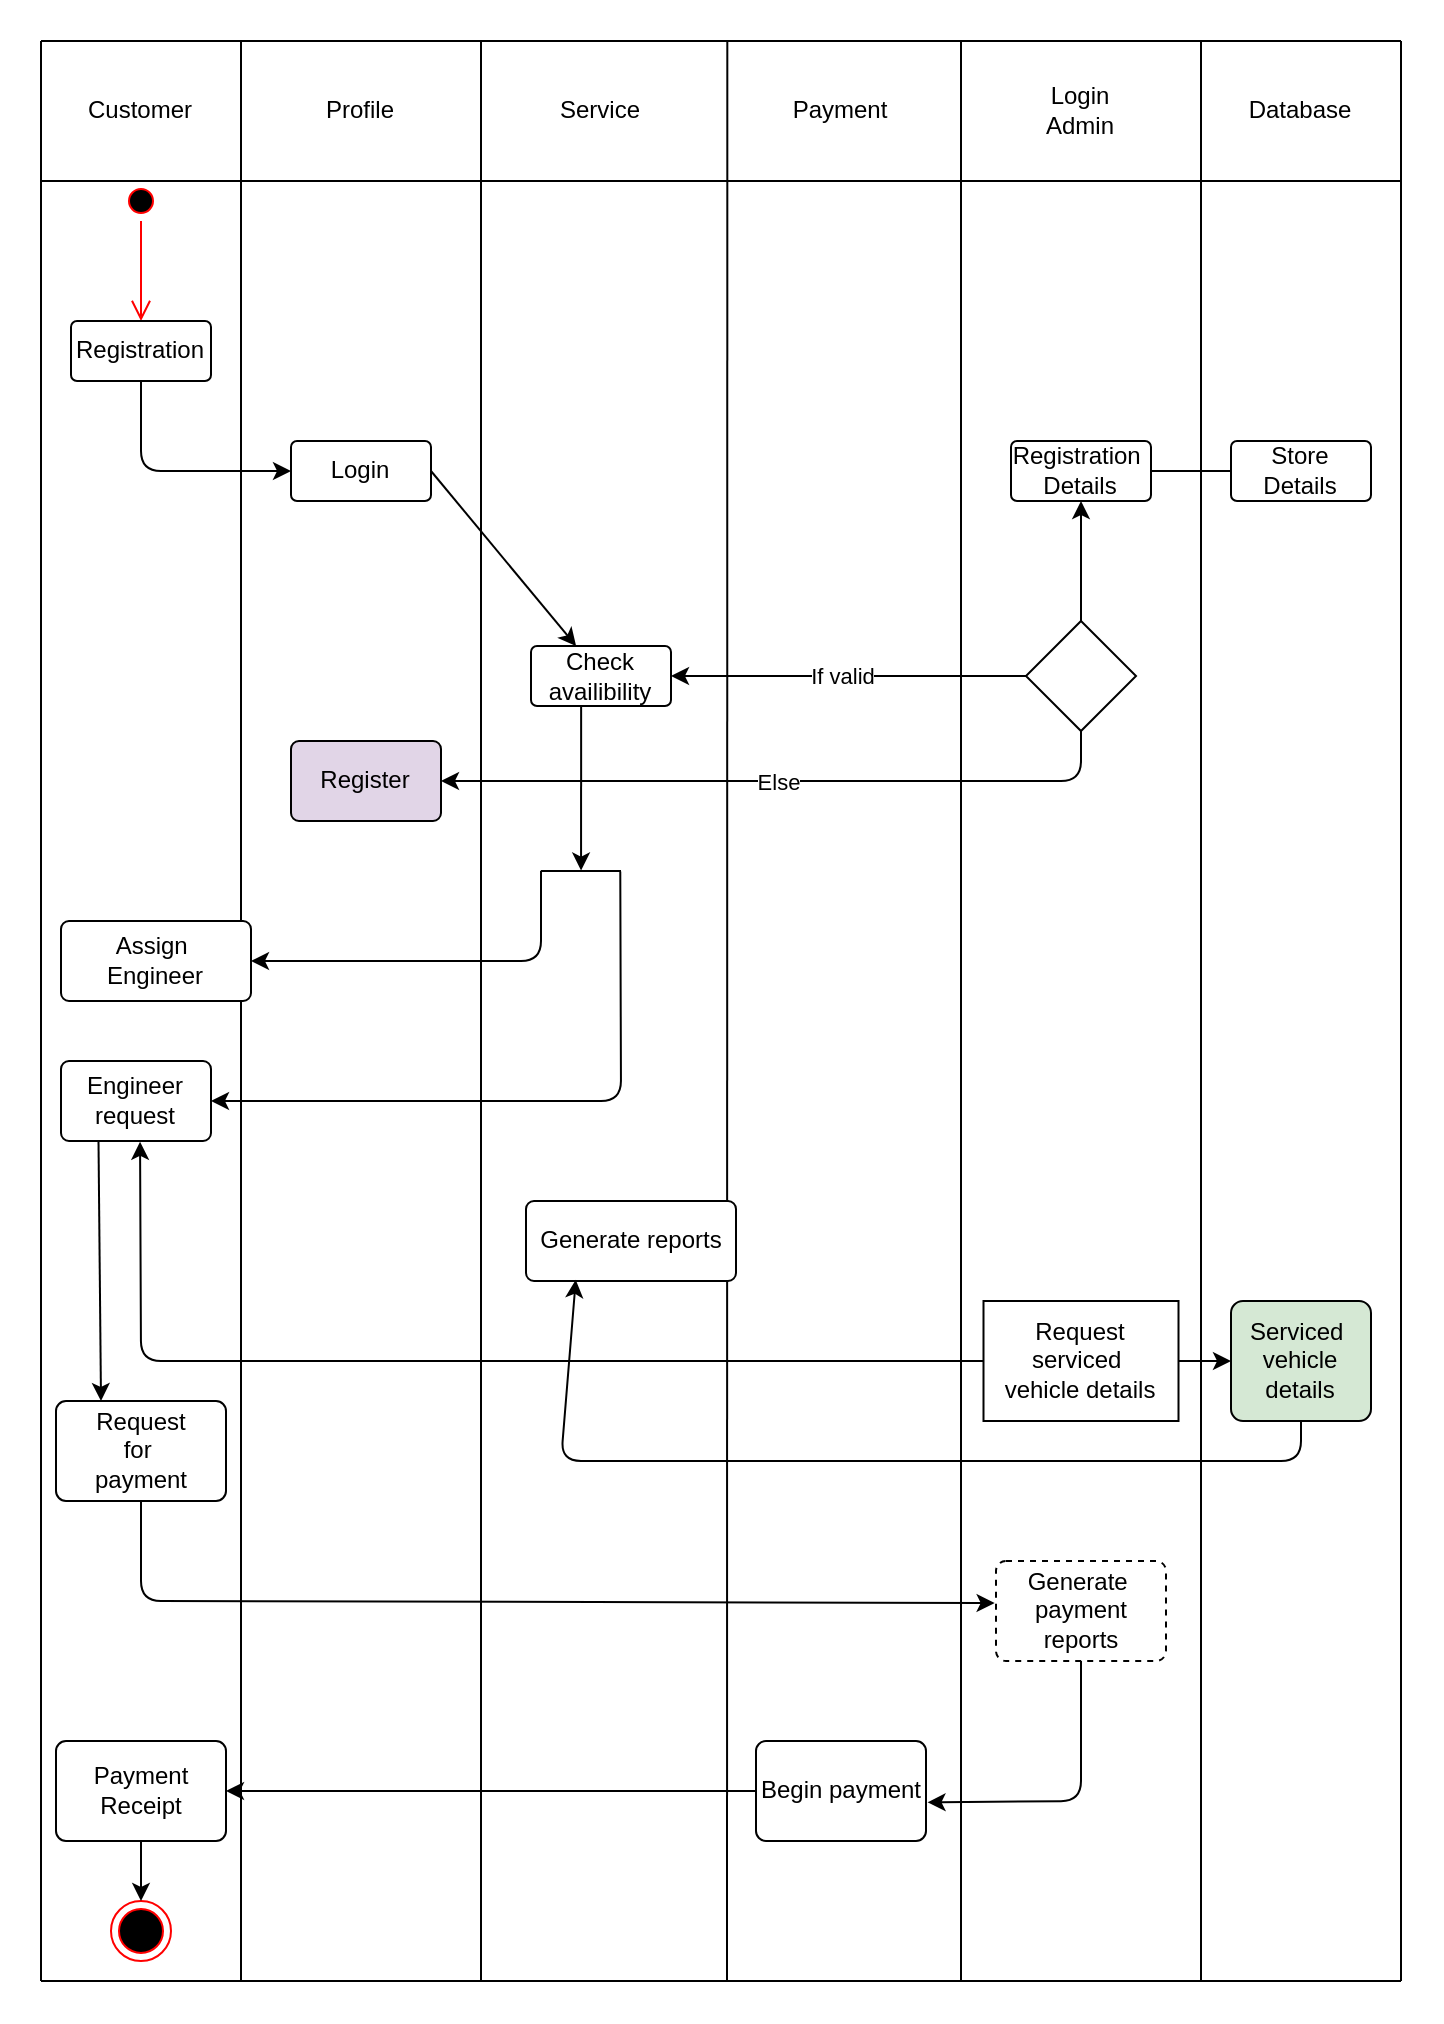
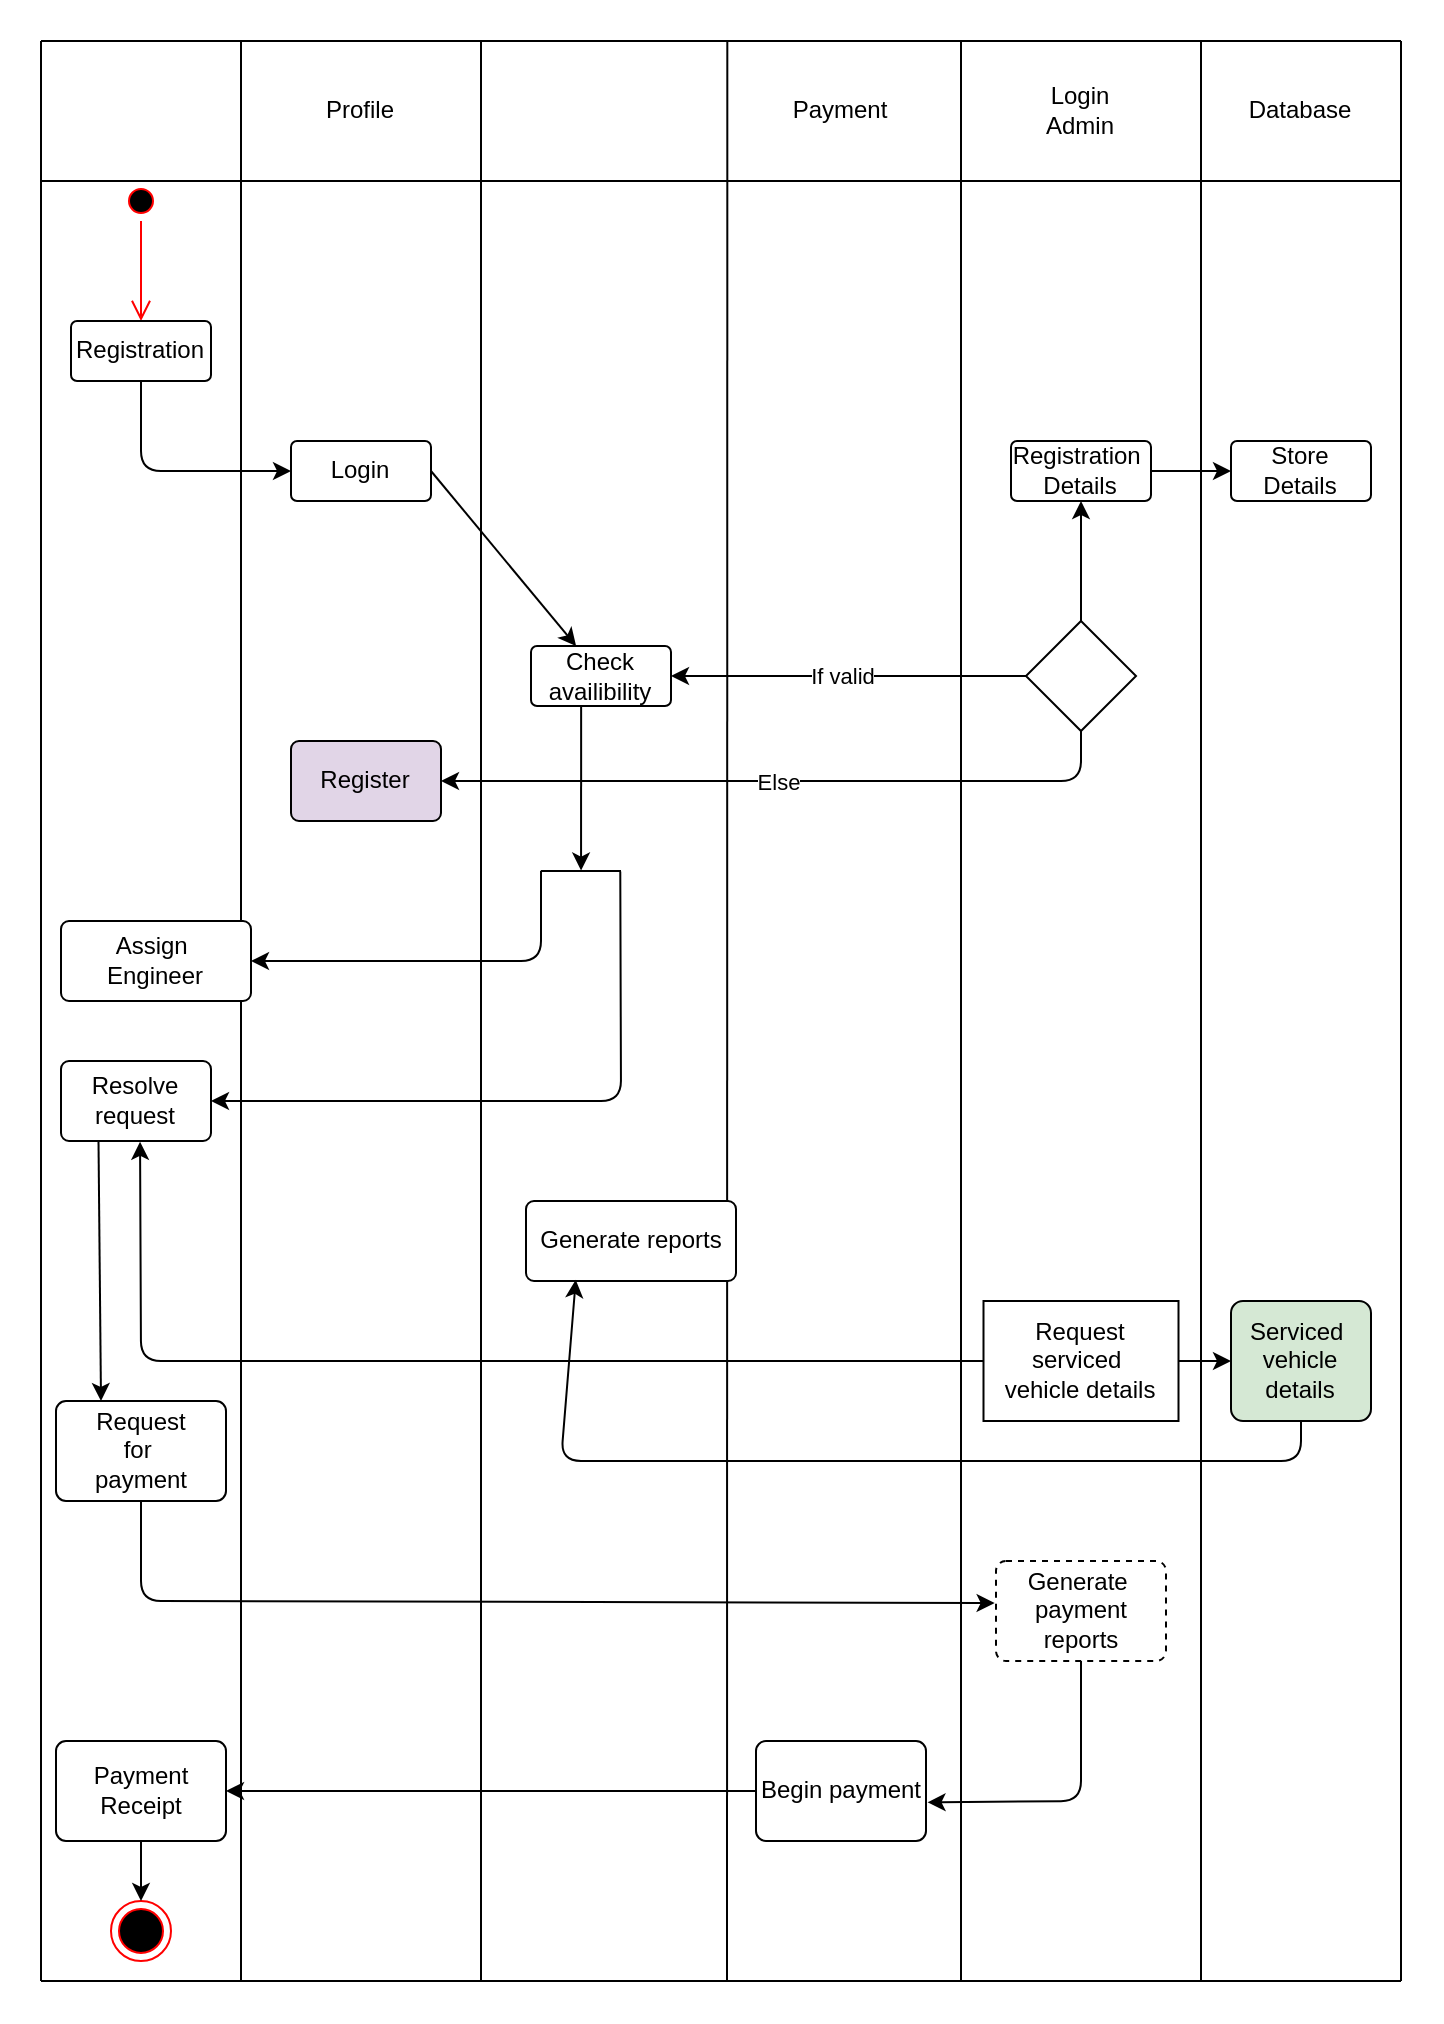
(141, 111) -> none
(601, 111) -> none
(1221, 471) -> (1216, 471)
(136, 1101) -> (136, 1101)
